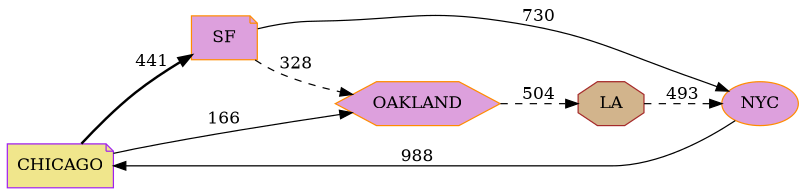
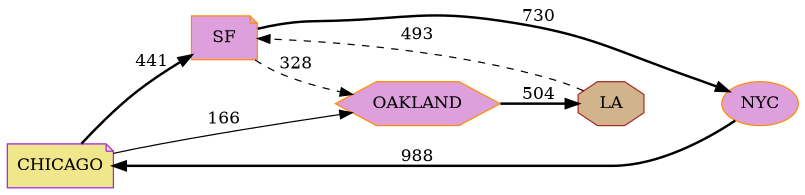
(492, 20) -> (492, 20)
(533, 104) -> (533, 104)
(677, 104) -> (429, 54)
(435, 166) -> (435, 166)
